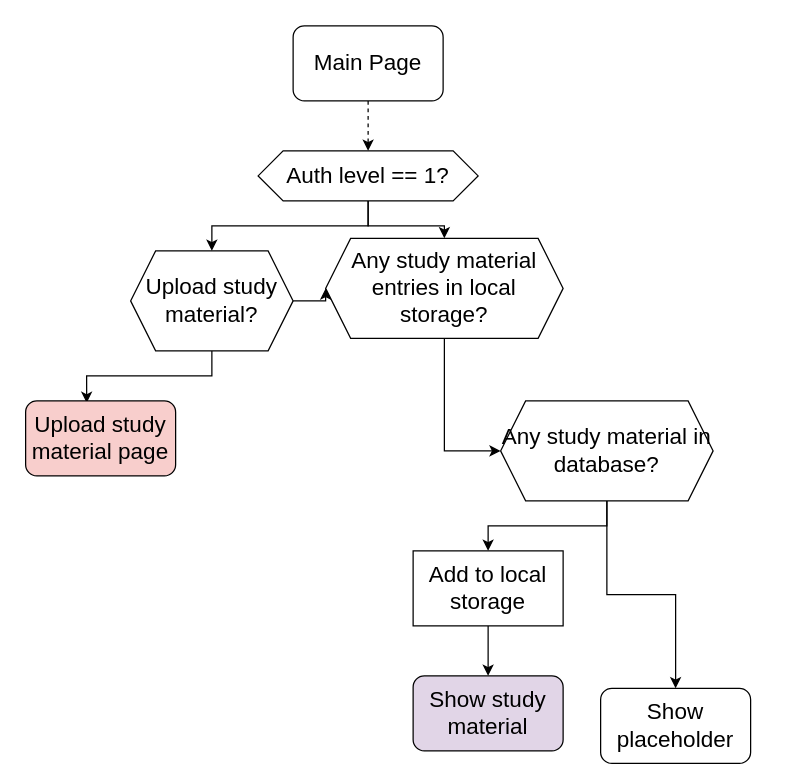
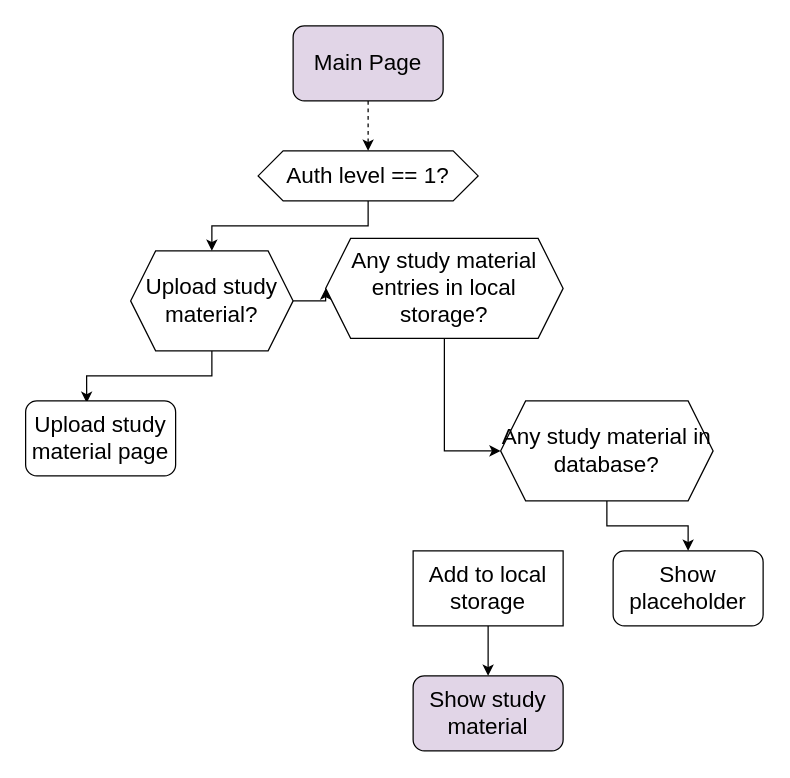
(368, 63) -> (368, 63)
(408, 226) -> none
(101, 438) -> (101, 438)
(537, 526) -> none
(676, 726) -> (688, 588)
